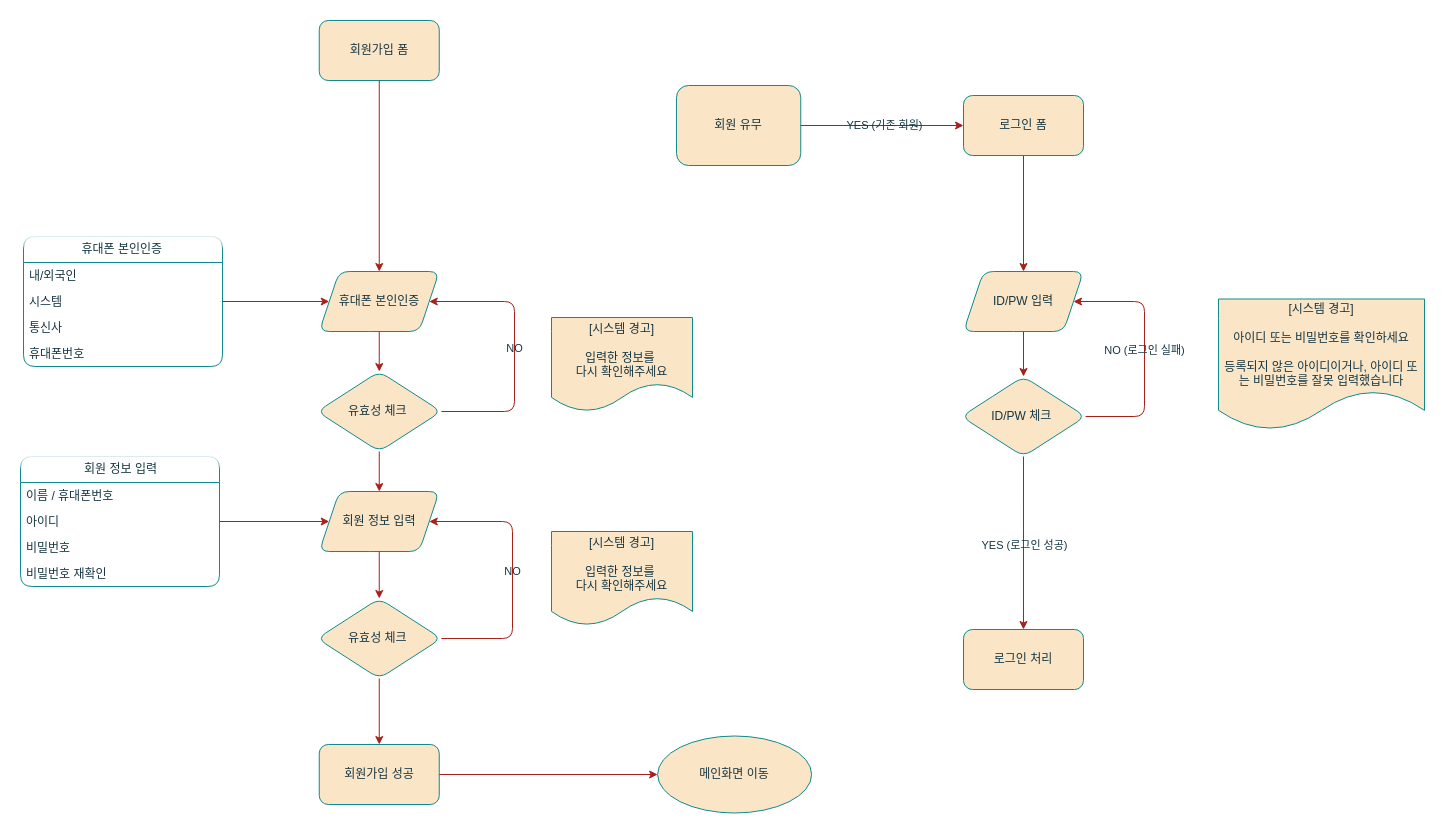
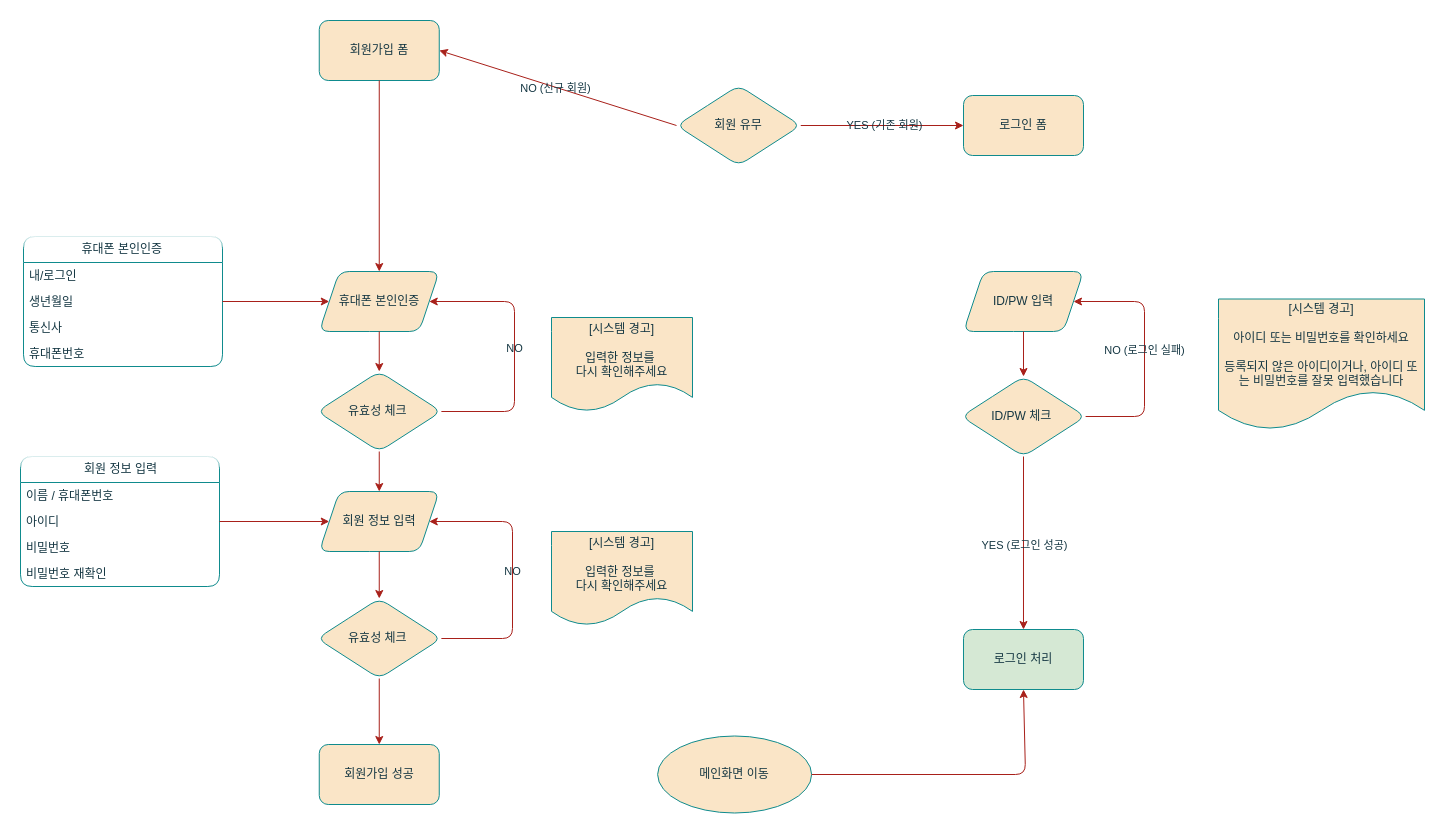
none -> (561, 89)
(739, 126) -> (739, 126)
(1024, 210) -> none
(57, 277) -> (57, 277)
(48, 303) -> (54, 303)
(1023, 660) -> (1023, 660)
(545, 775) -> none
none -> (952, 775)
